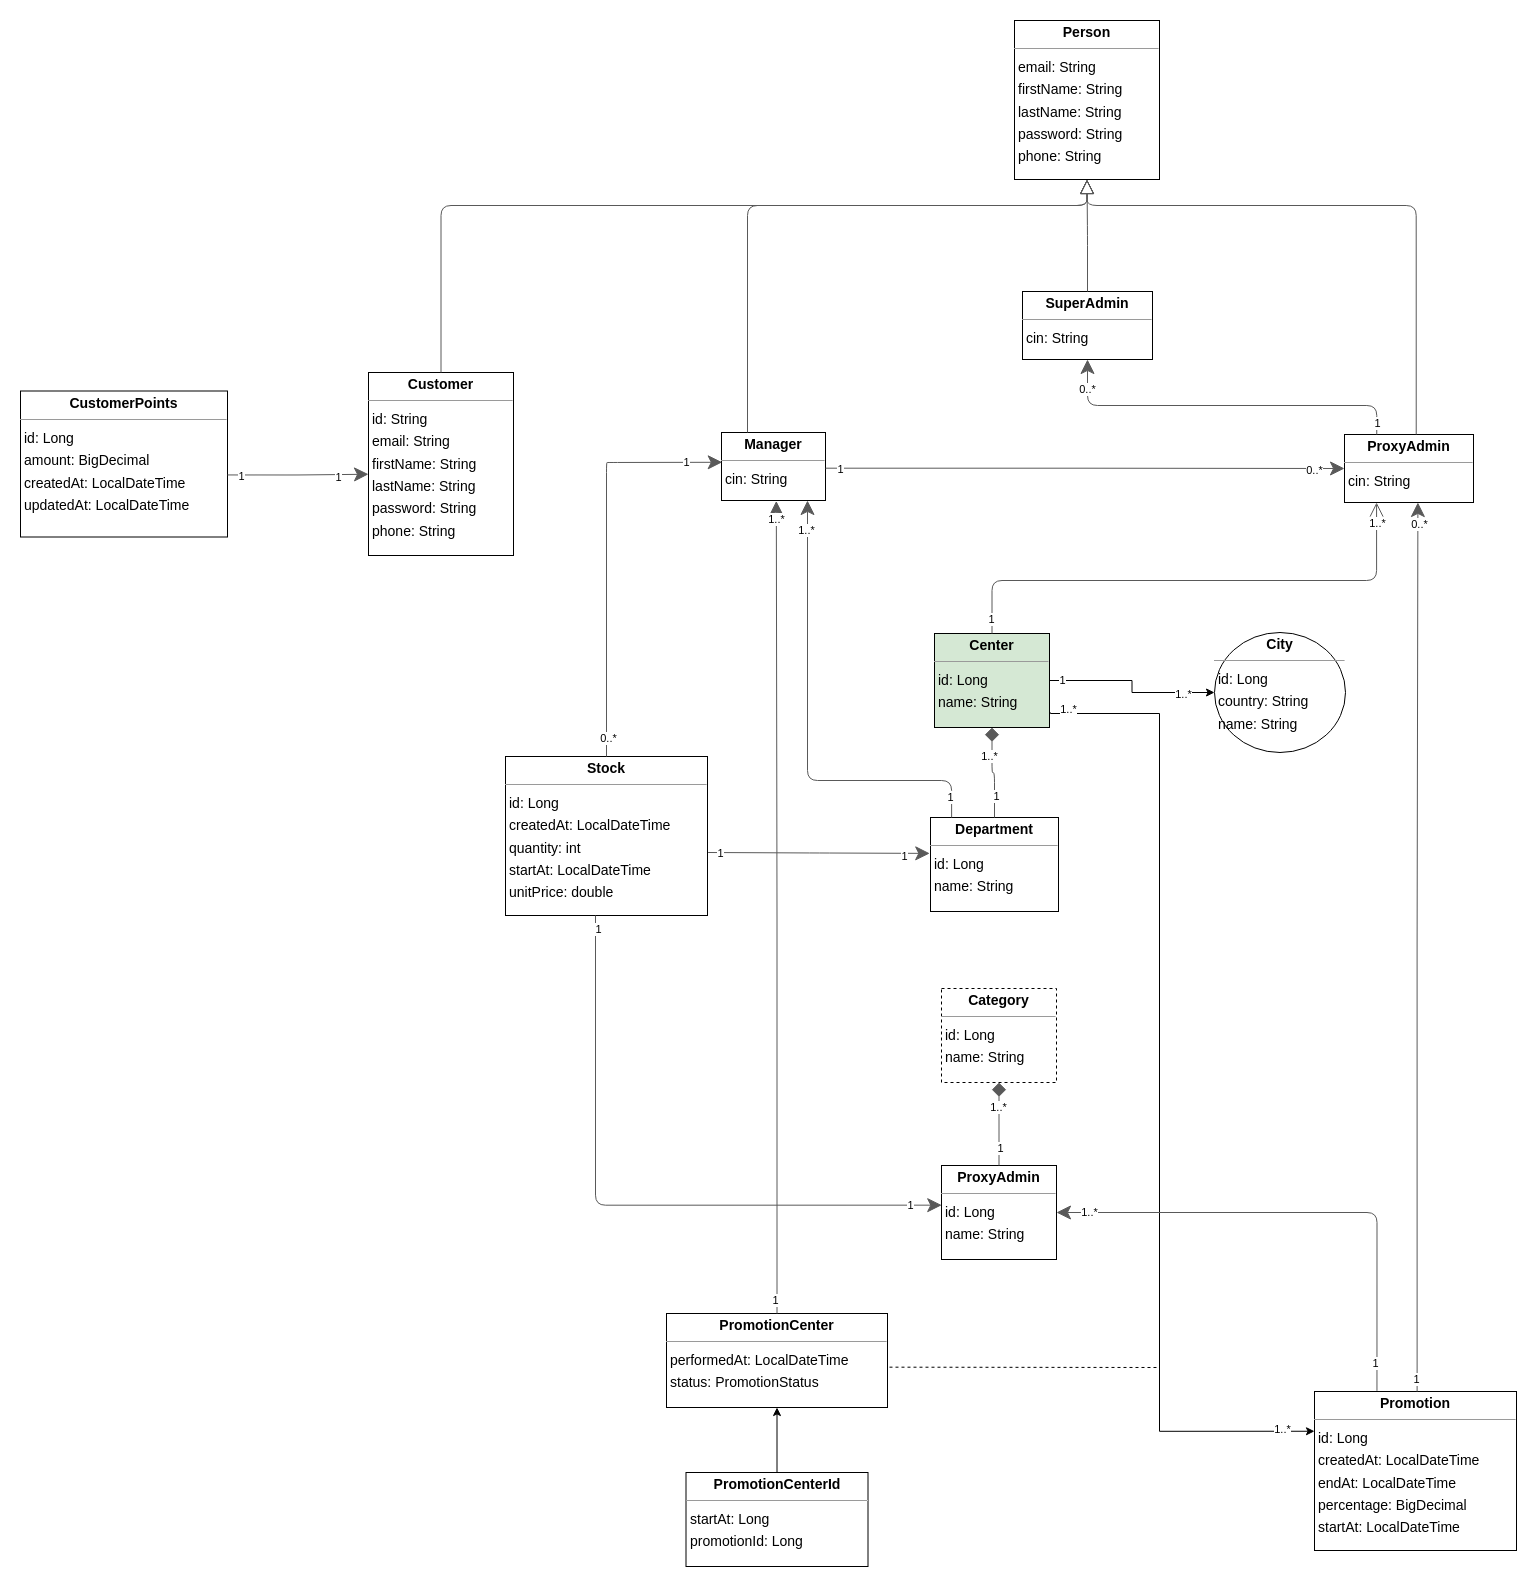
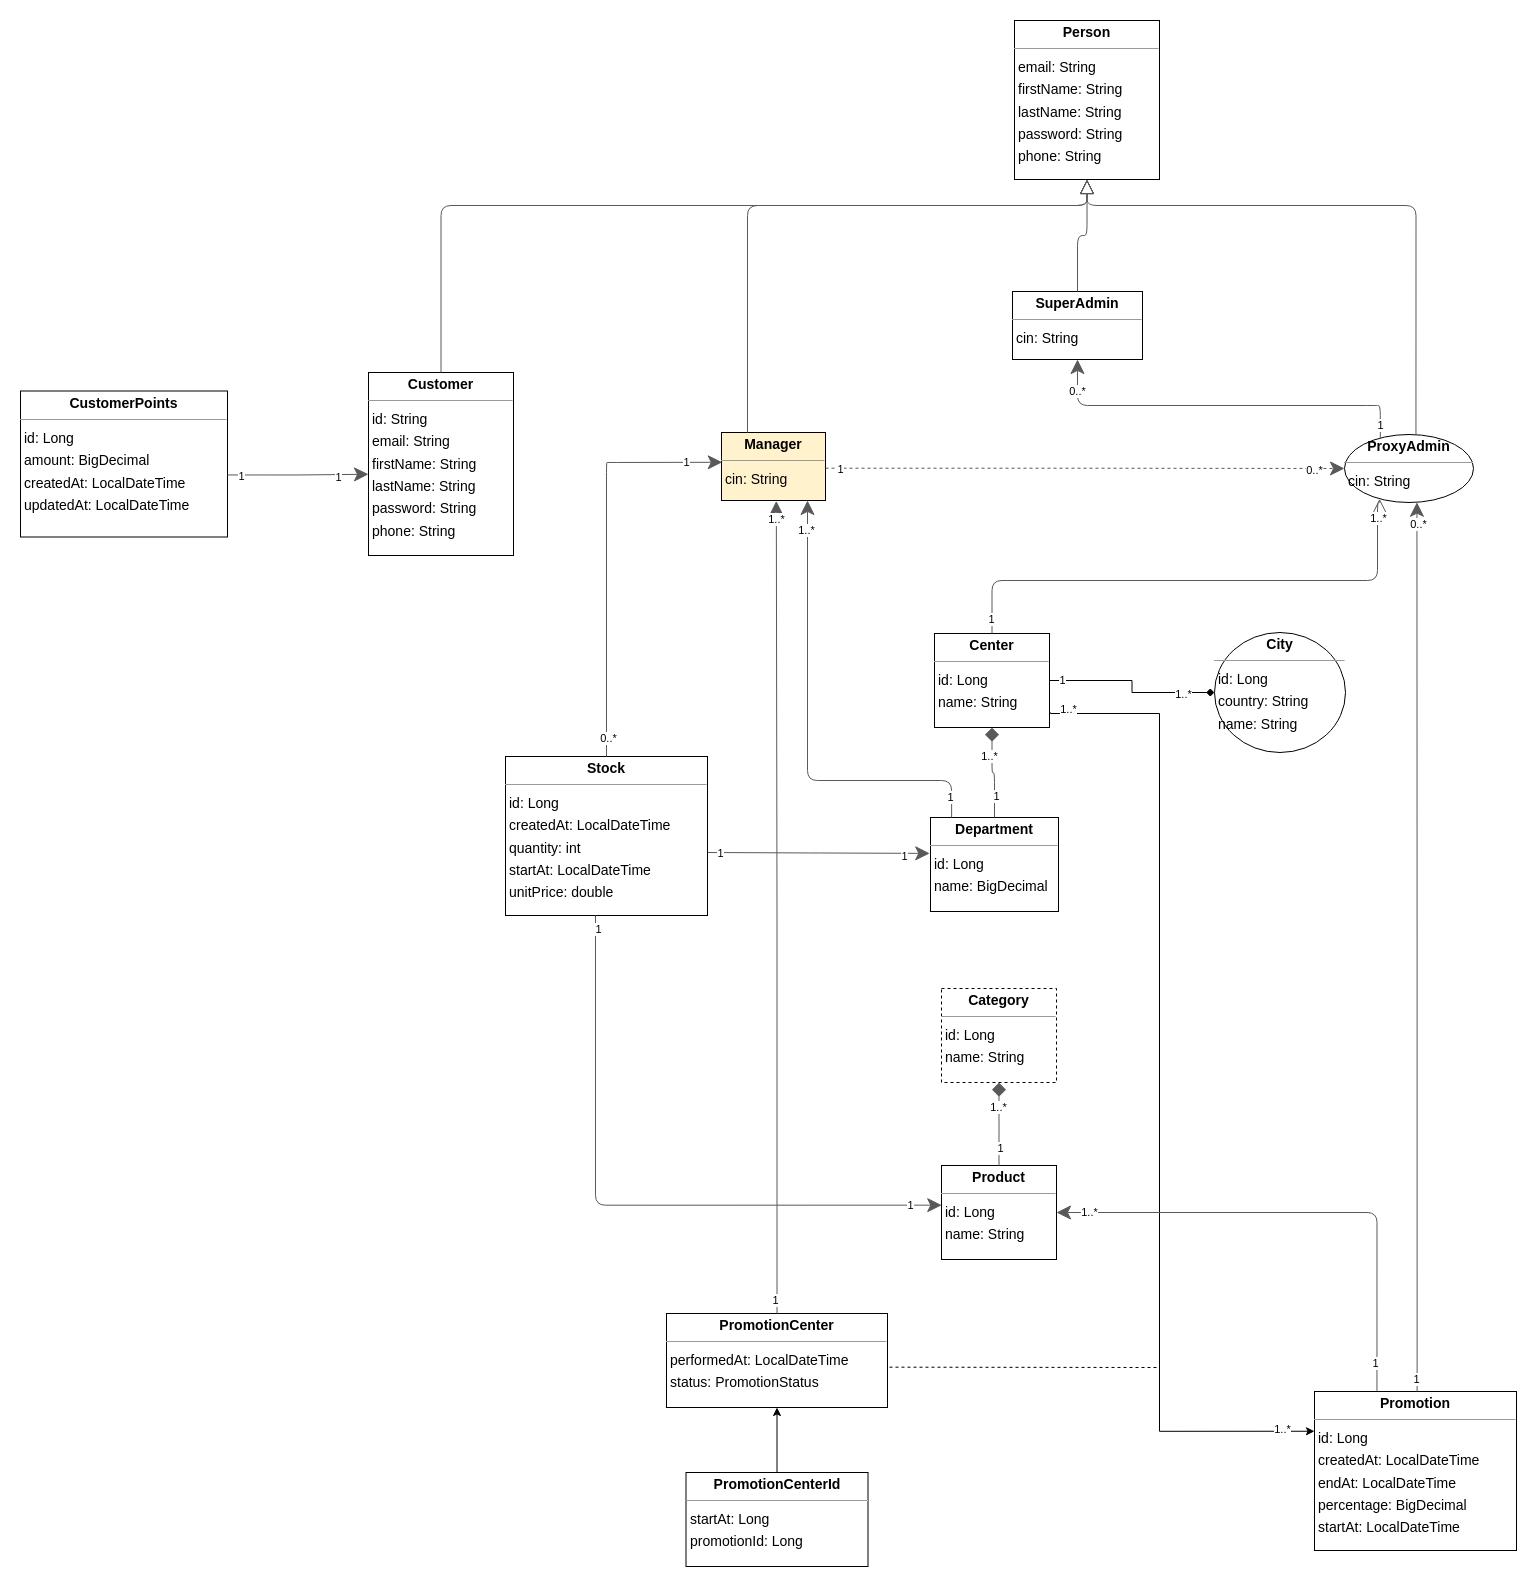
(1088, 326) -> (1078, 326)
(774, 467) -> (774, 467)
(1066, 468) -> (1066, 468)
(1409, 469) -> (1409, 469)
(992, 681) -> (992, 681)
(1206, 693) -> (1206, 693)
(974, 843) -> (986, 843)
(985, 1191) -> (985, 1191)
